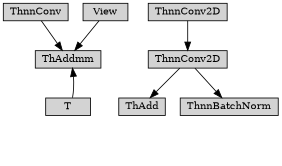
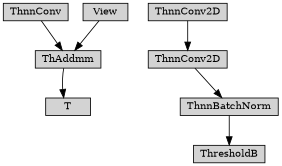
(74, 87) -> (63, 79)
(142, 107) -> none
none -> (229, 154)
